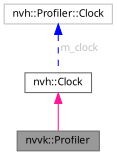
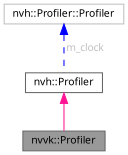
(58, 14) -> (64, 14)
(58, 83) -> (64, 83)
